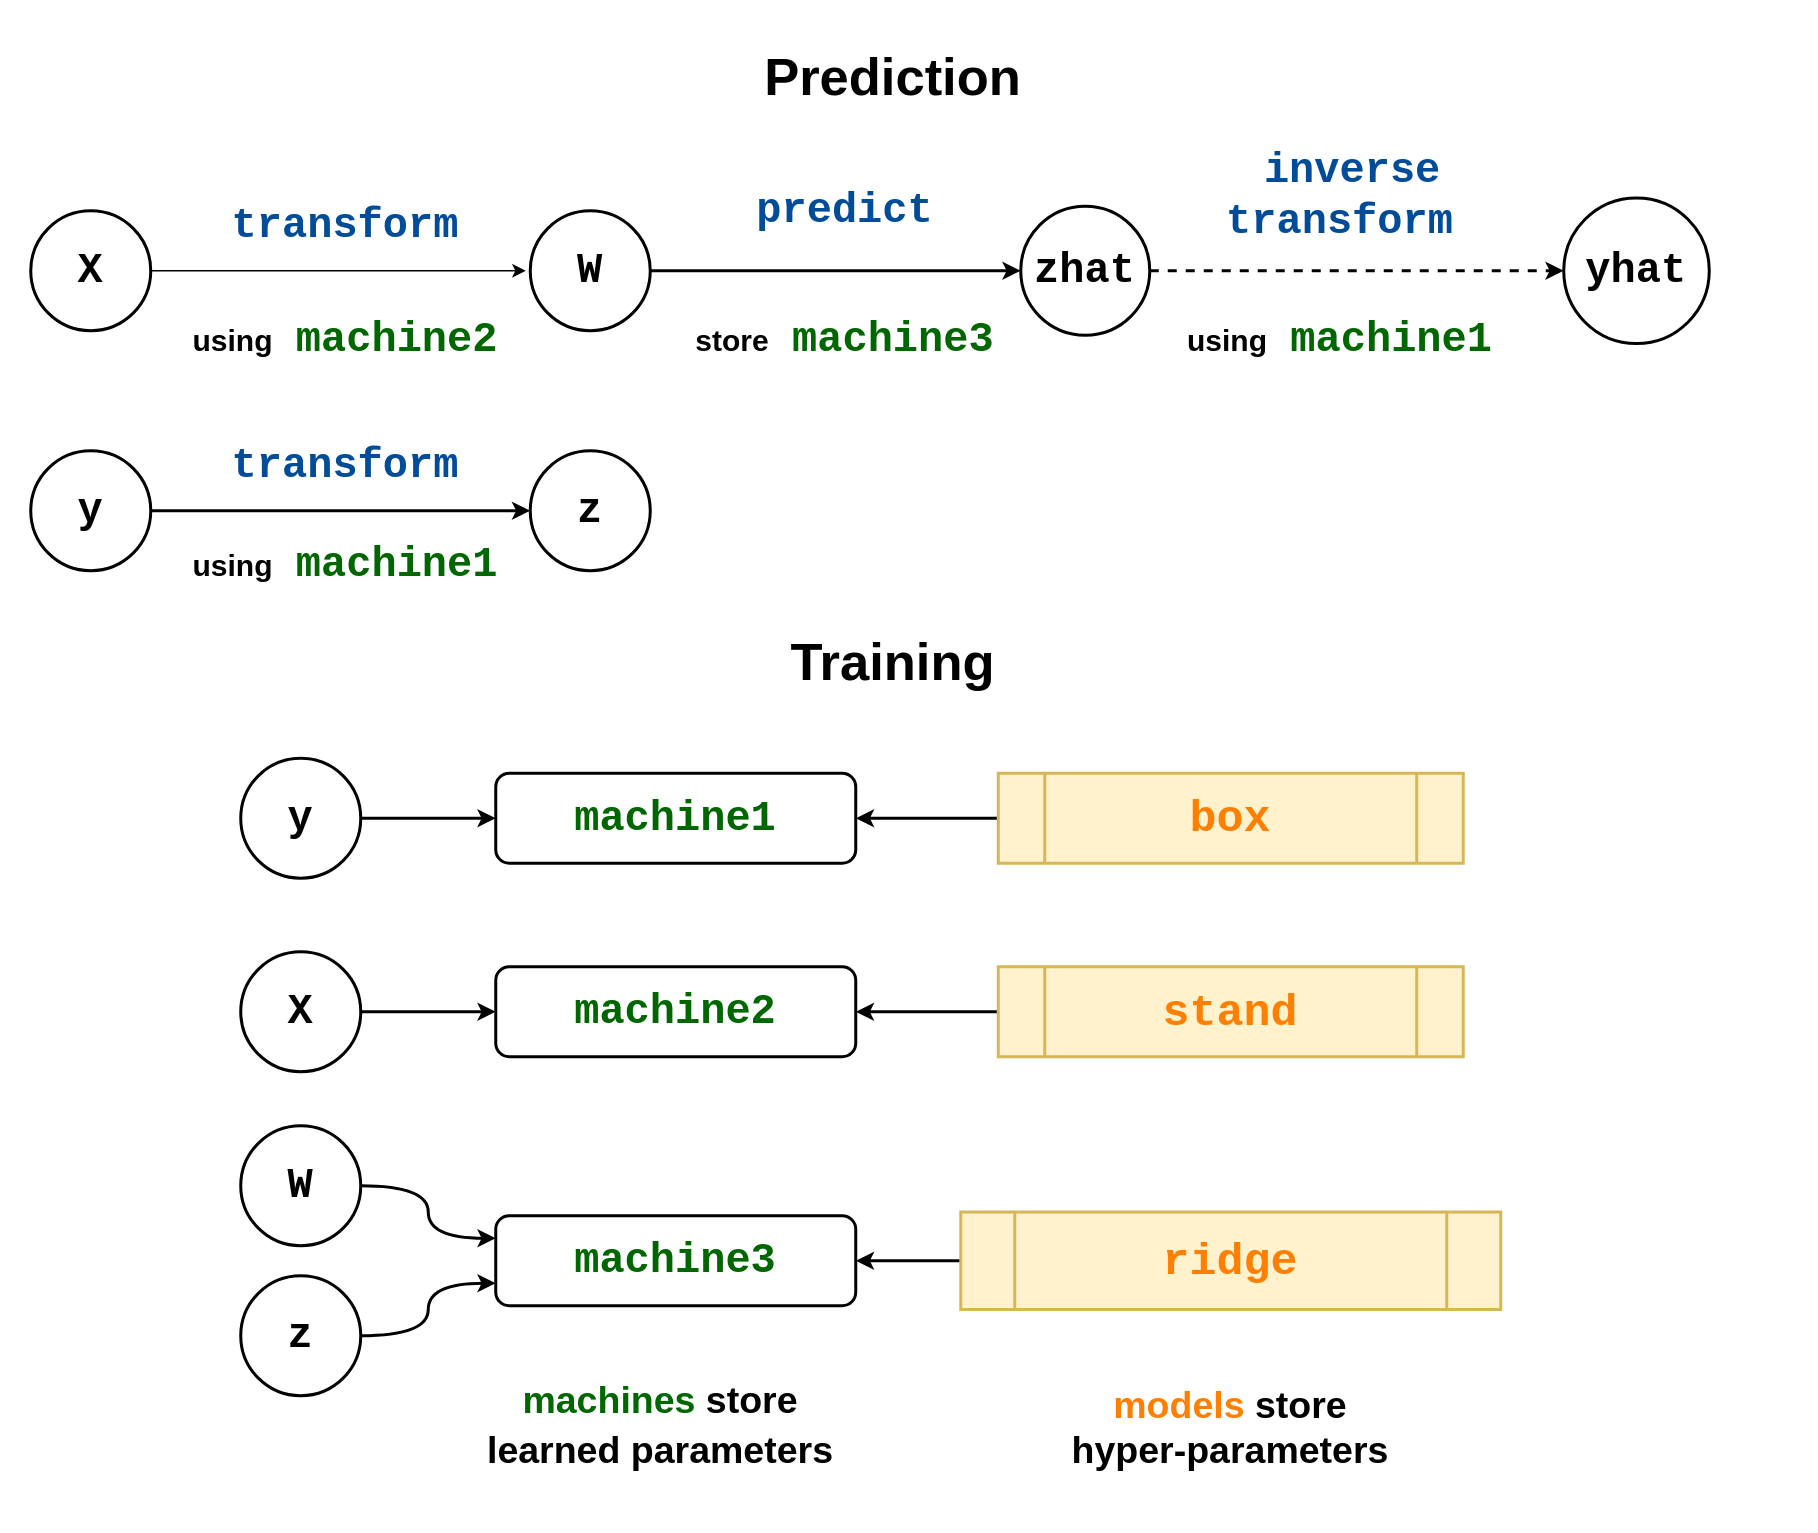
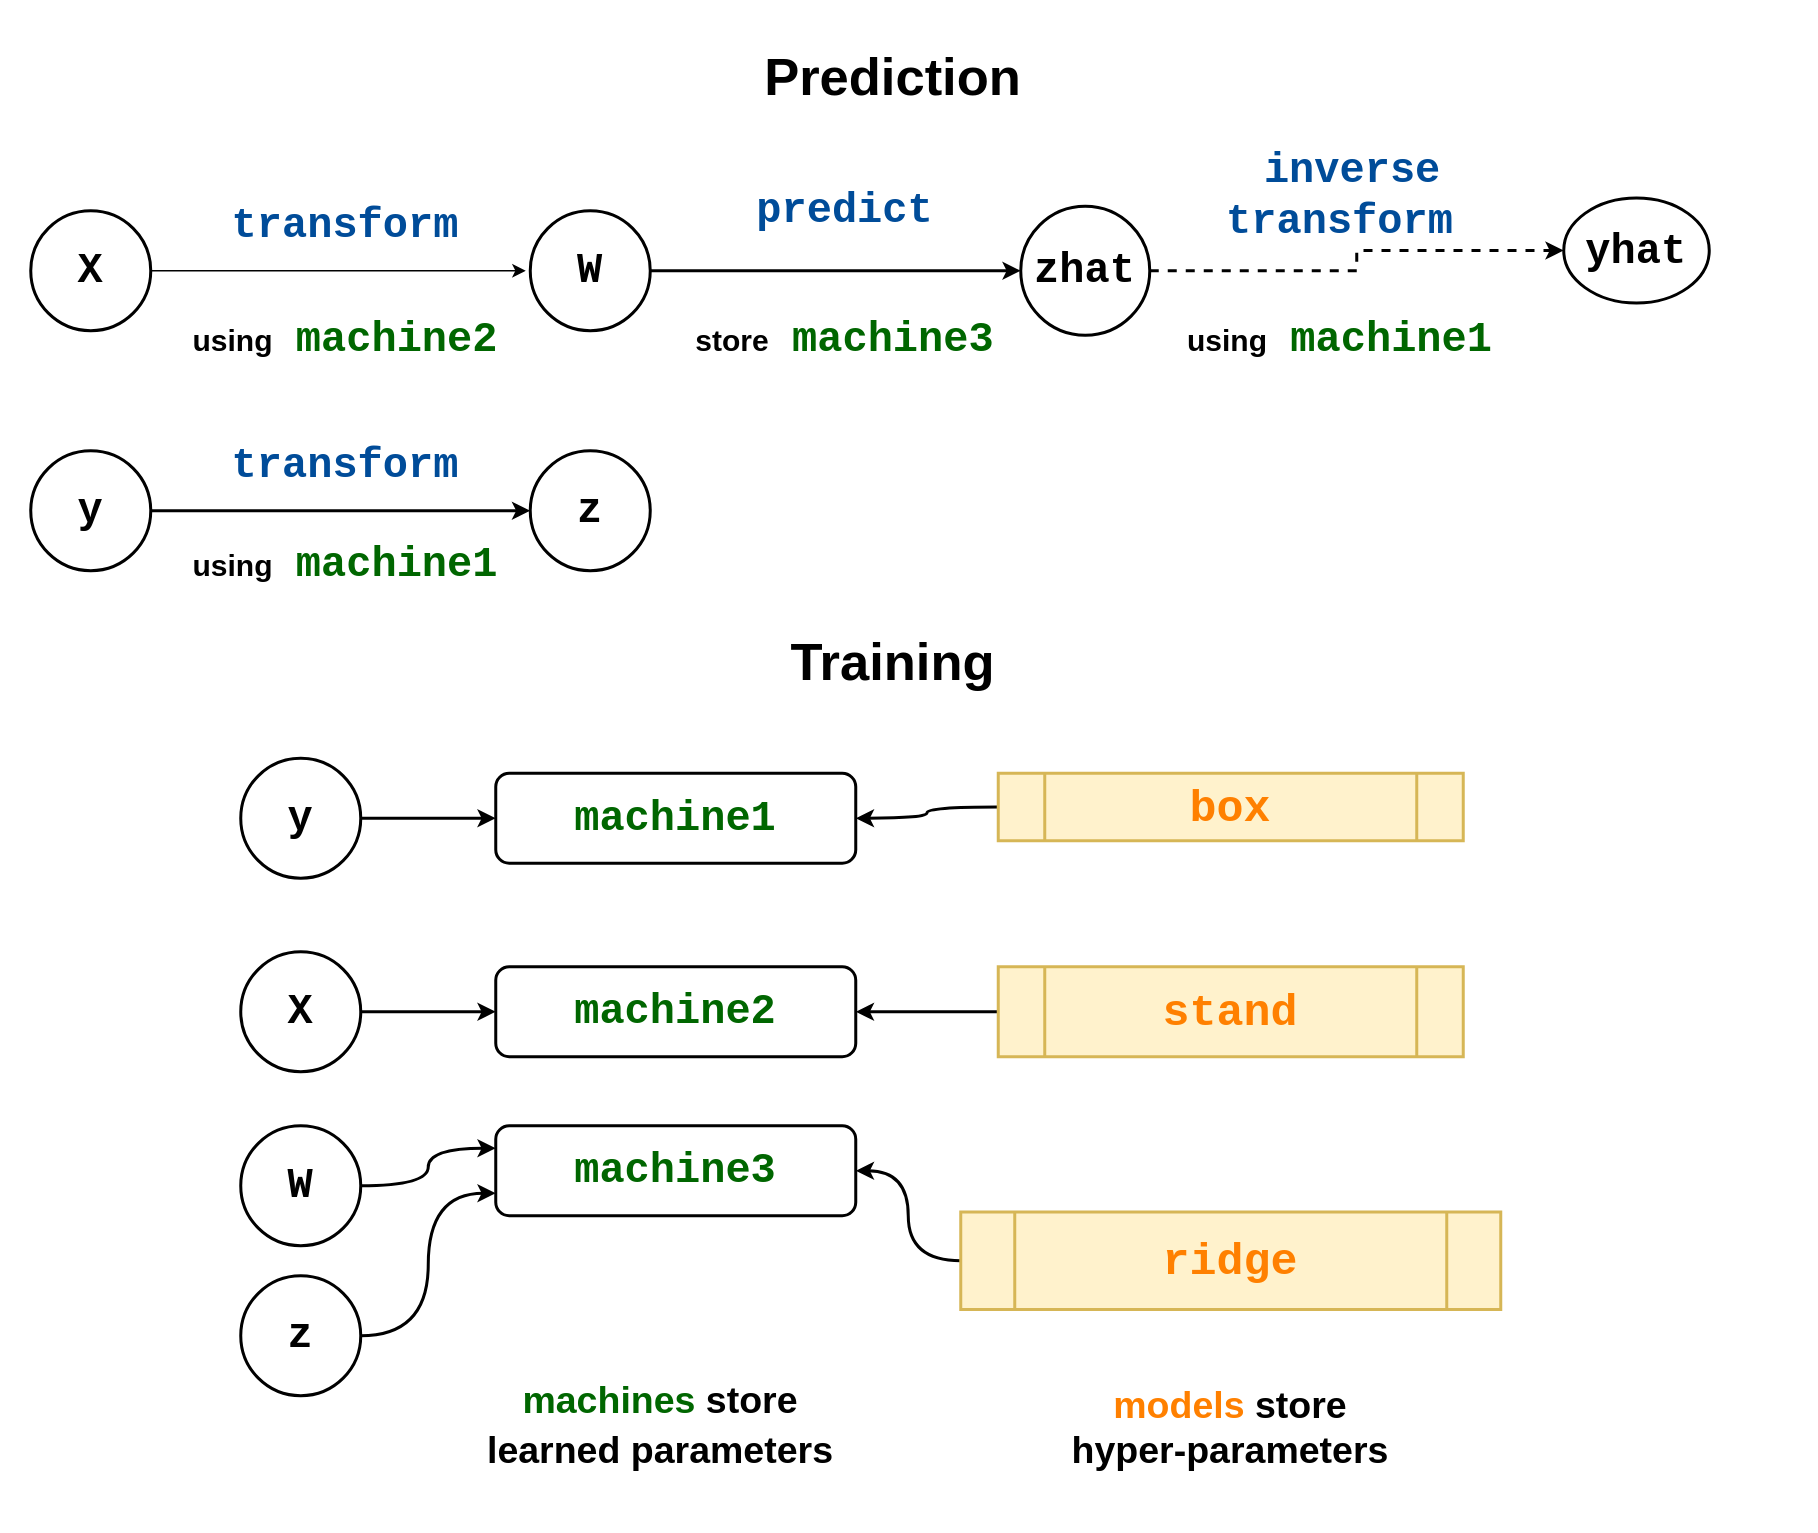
(1637, 271) -> (1637, 251)
(1231, 818) -> (1231, 807)
(676, 1261) -> (676, 1171)
